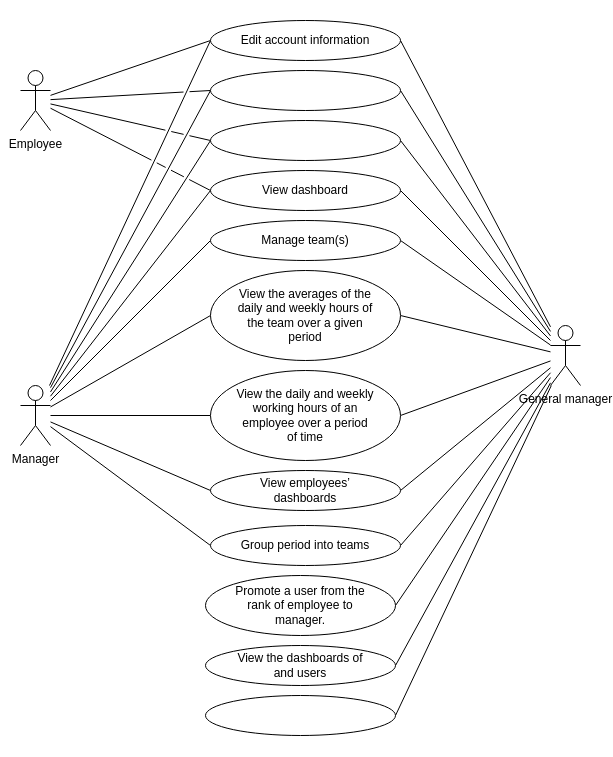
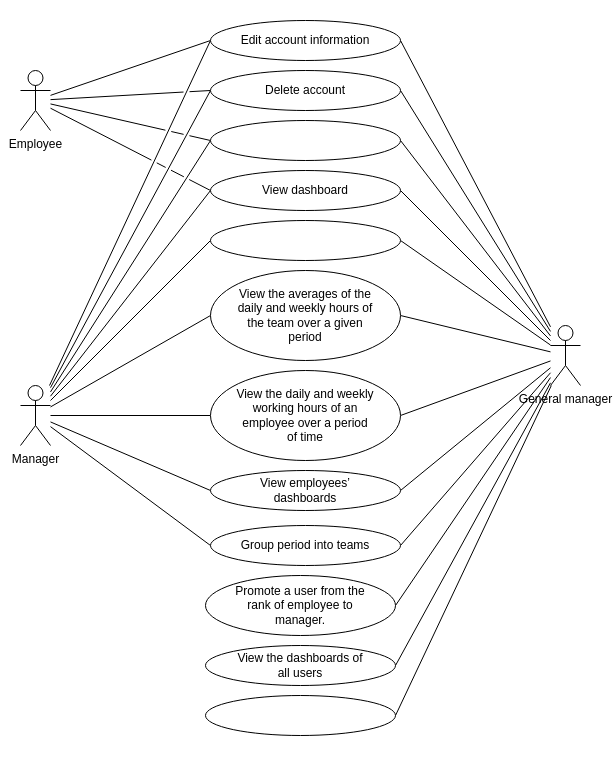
none -> (306, 91)
(306, 241) -> none
(301, 666) -> (301, 666)
